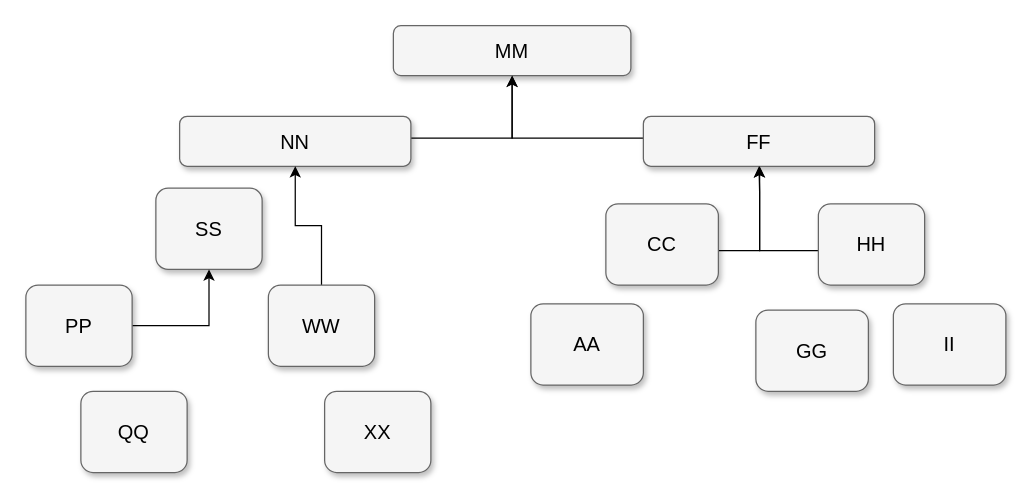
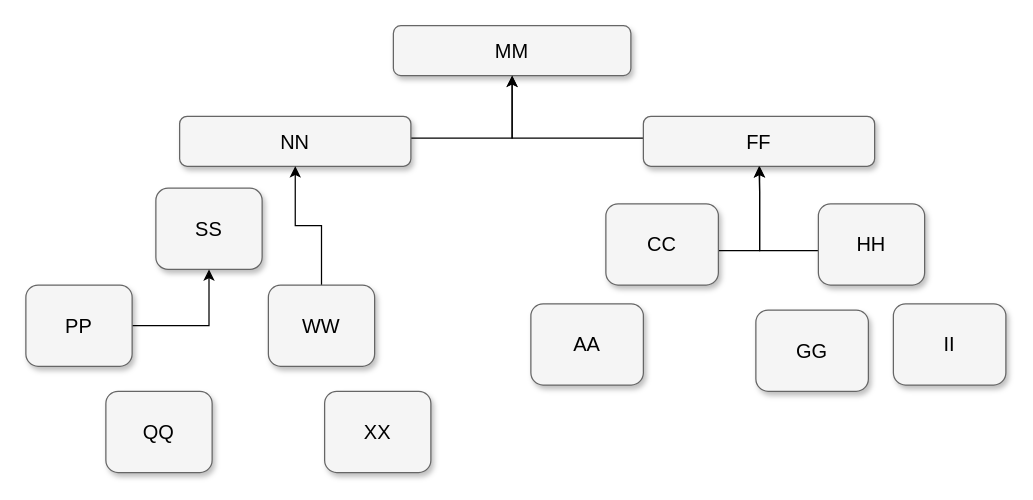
(134, 432) -> (159, 432)
